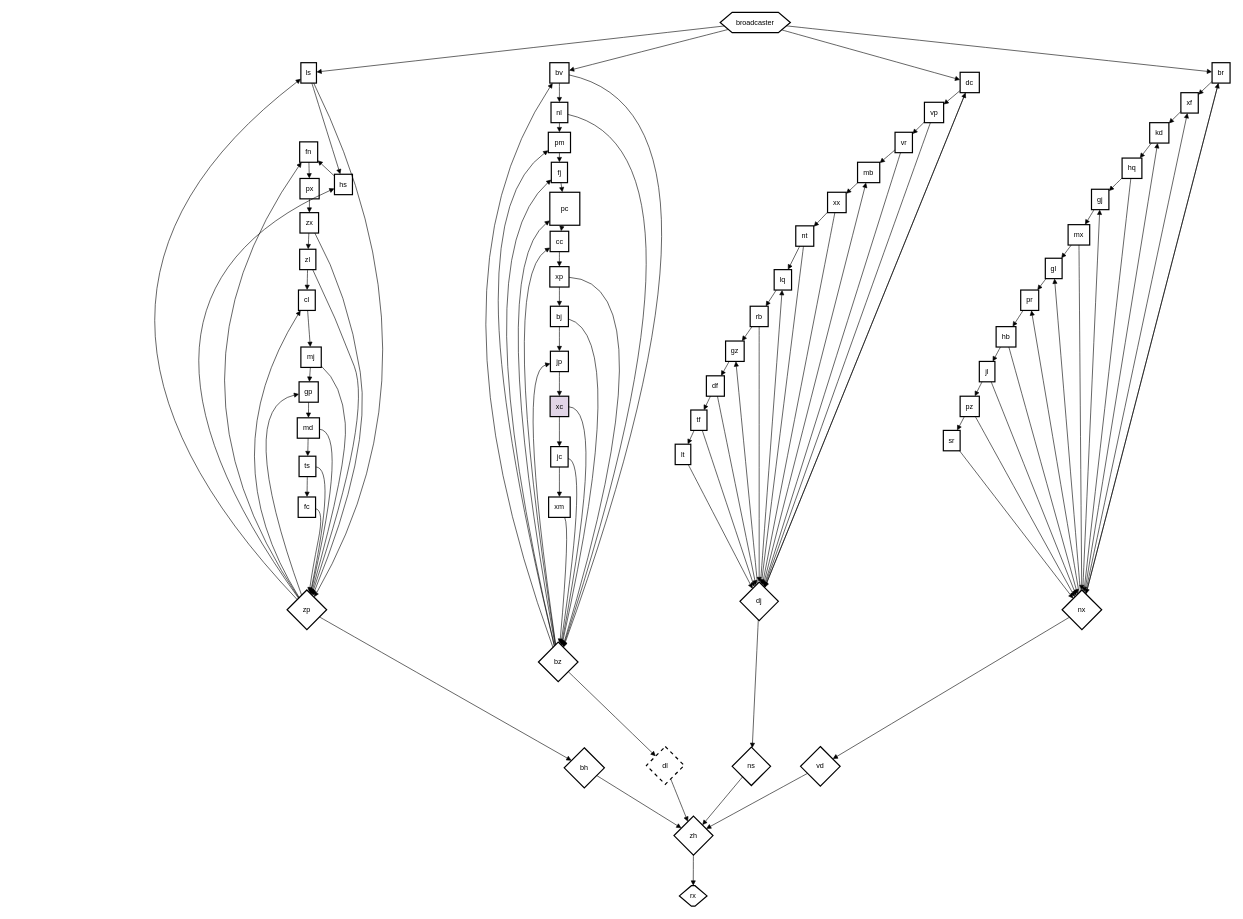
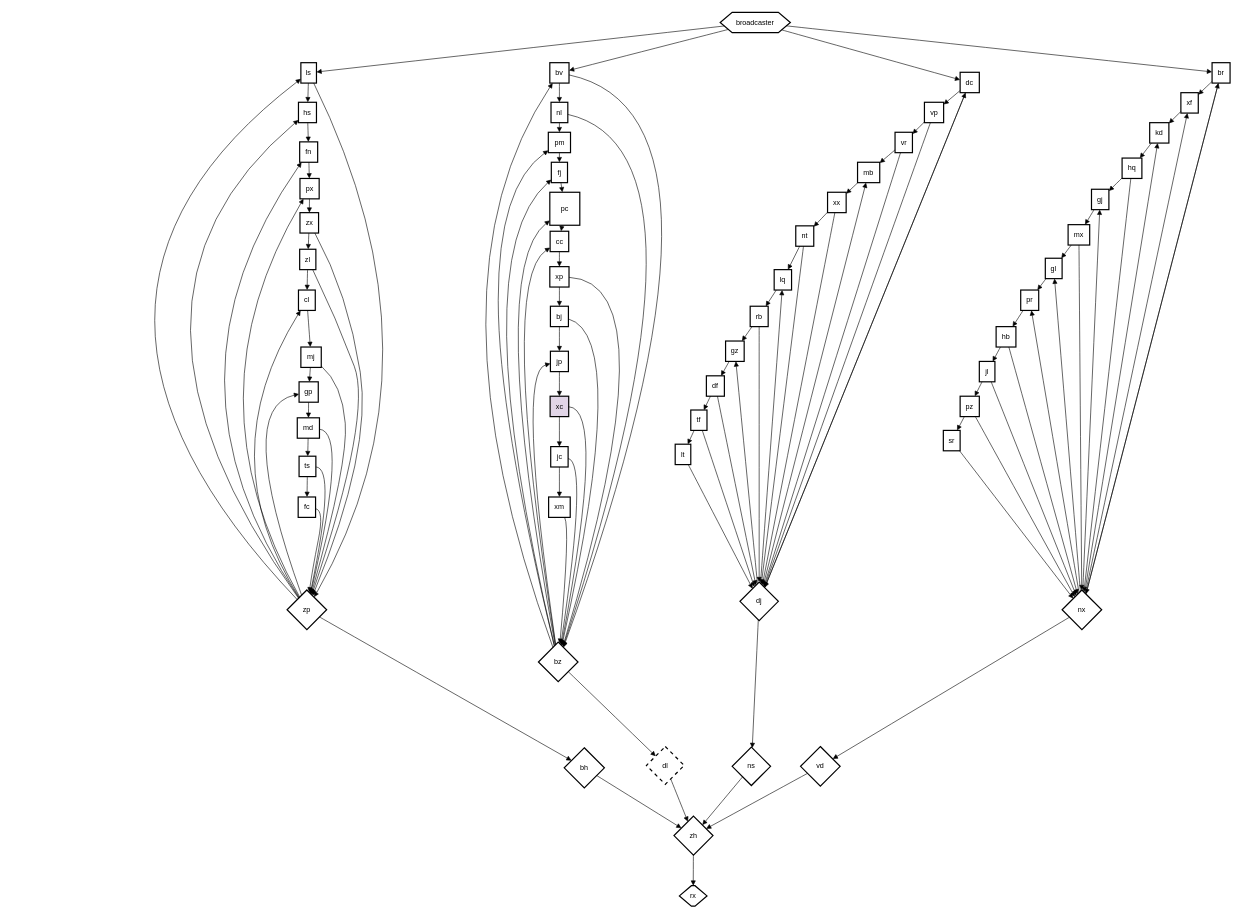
(344, 185) -> (308, 113)
none -> (256, 310)
